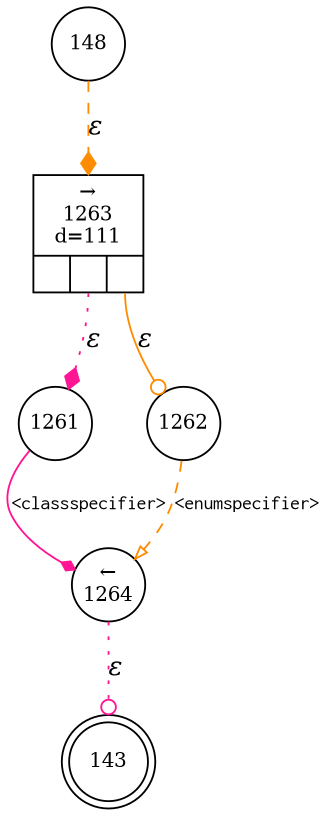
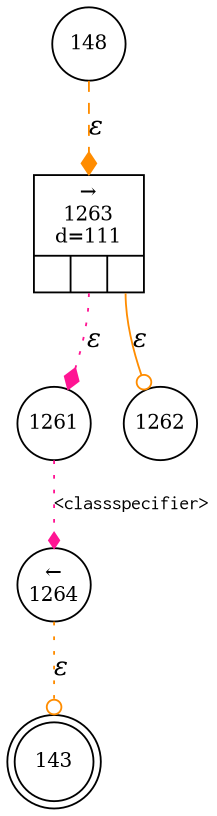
(170, 508) -> none
(11, 515) -> (54, 496)
(109, 661) -> (54, 661)
